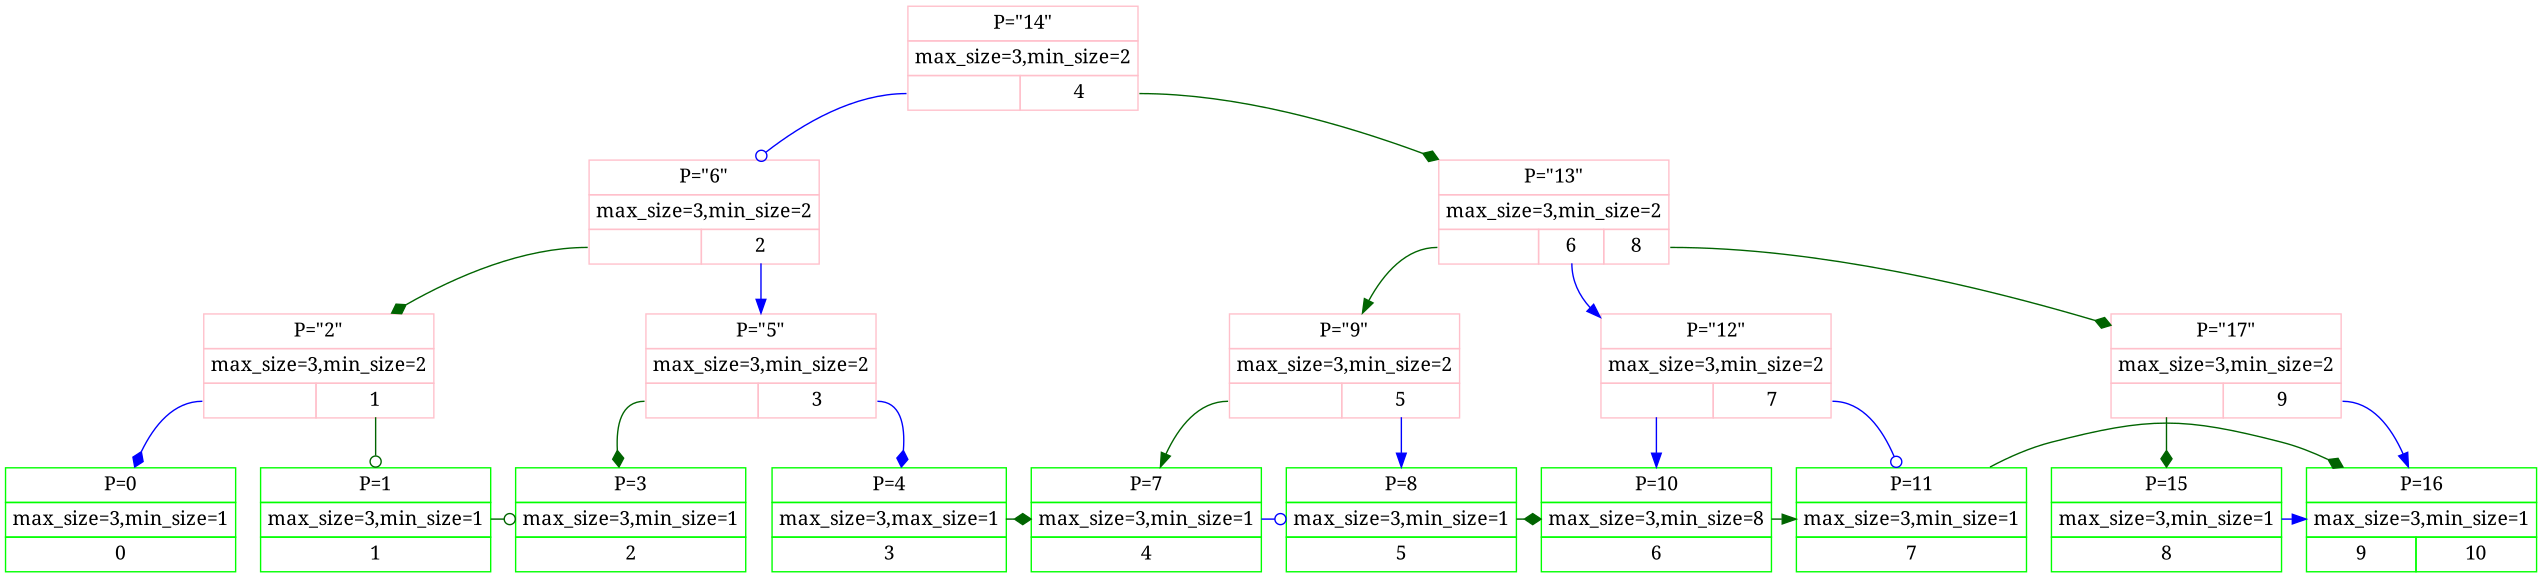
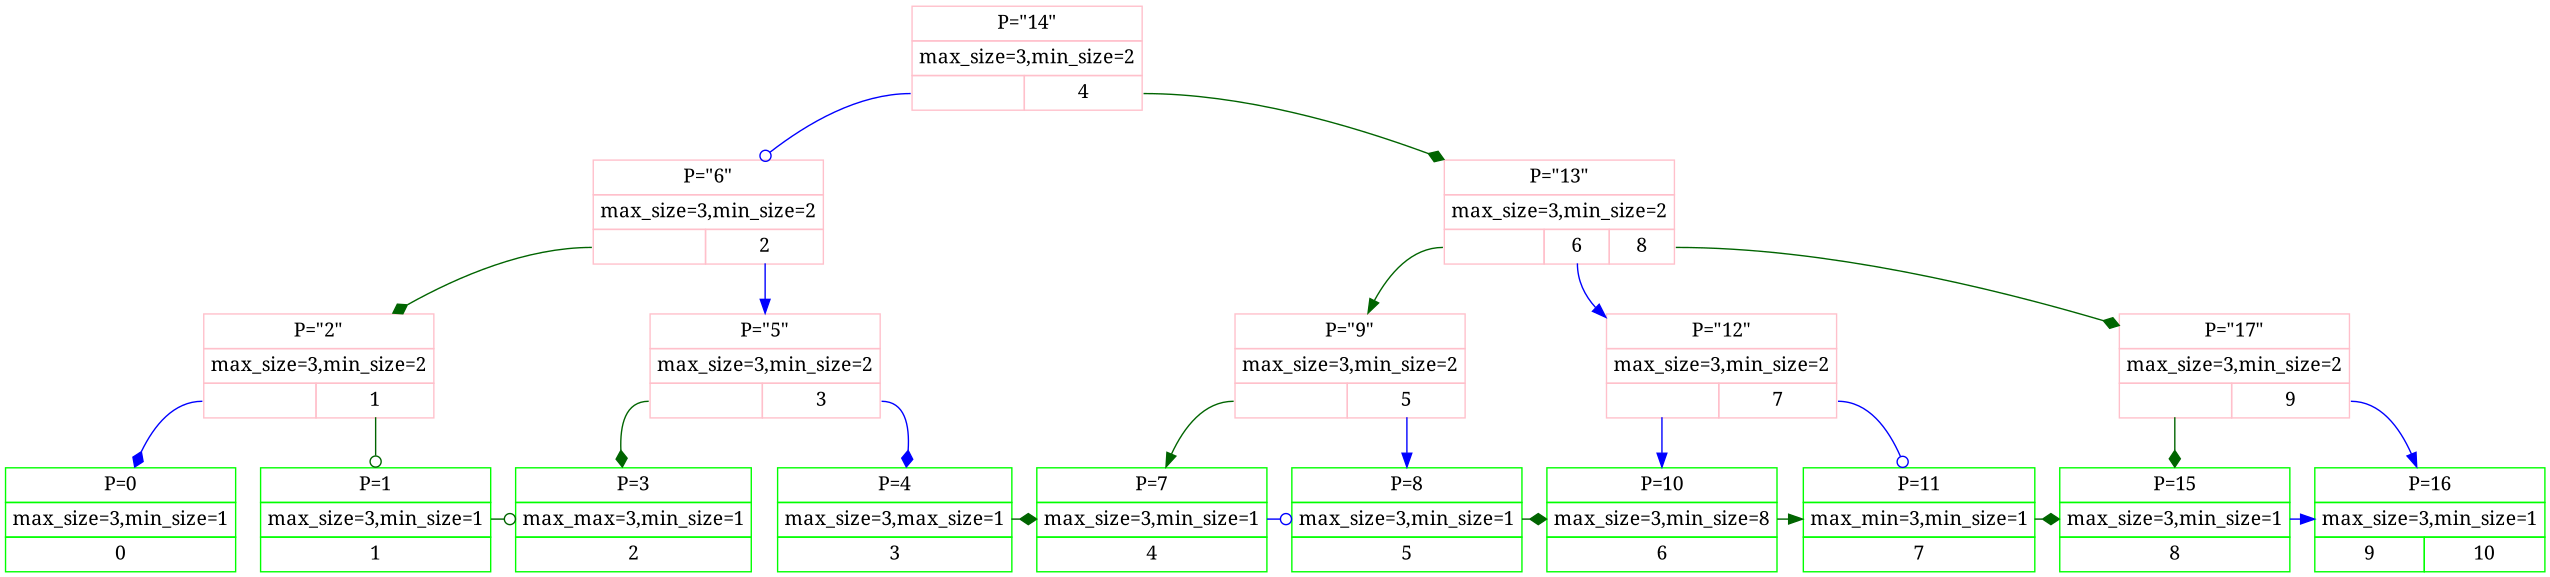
(2158, 424) -> (2038, 519)
(631, 519) -> (633, 519)
(1911, 519) -> (1919, 519)
